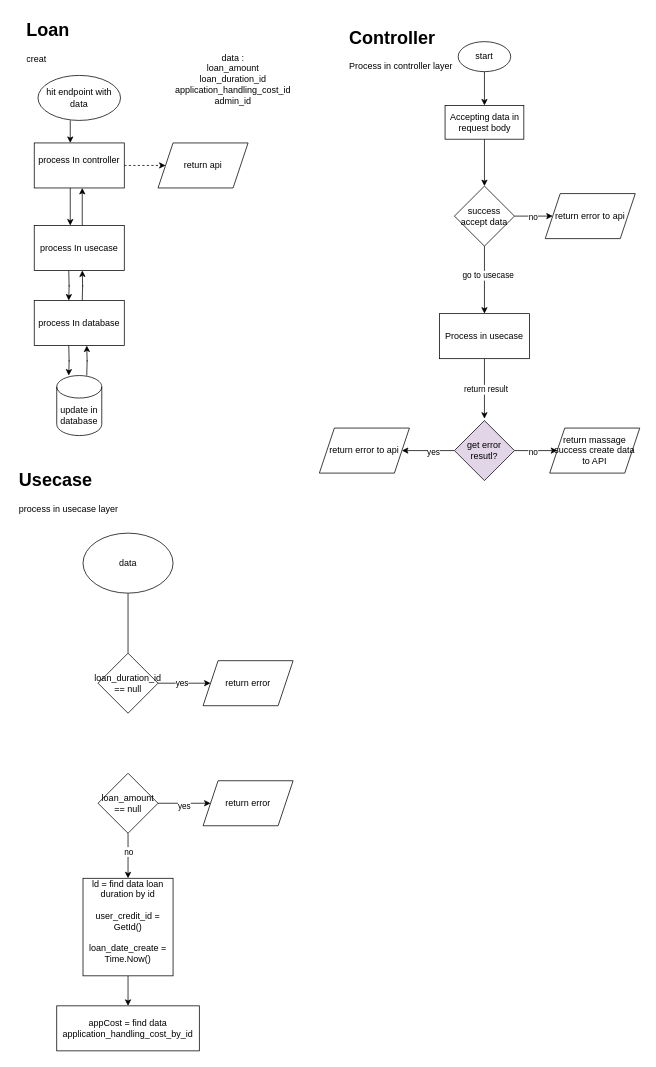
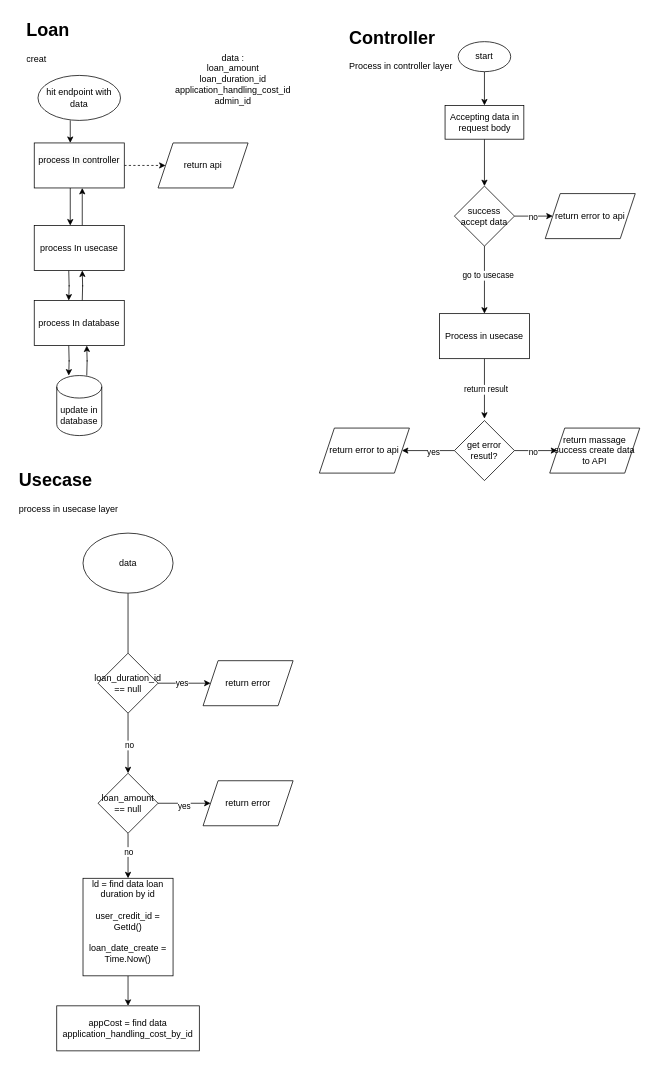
(484, 450) -> (484, 450)
none -> (128, 745)
